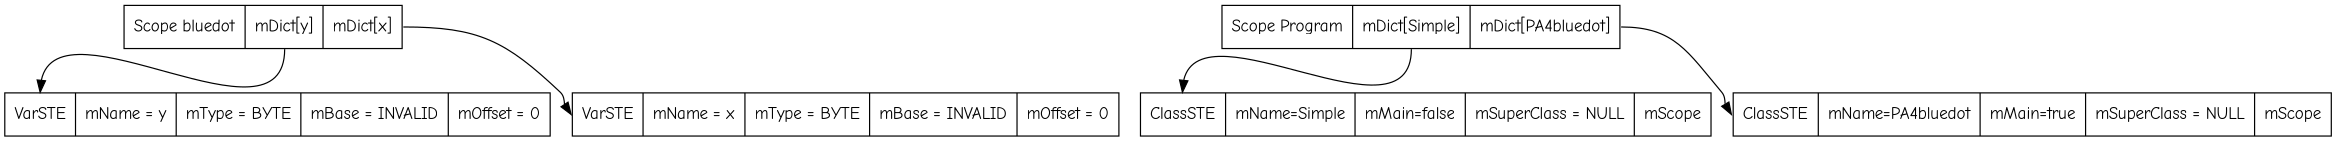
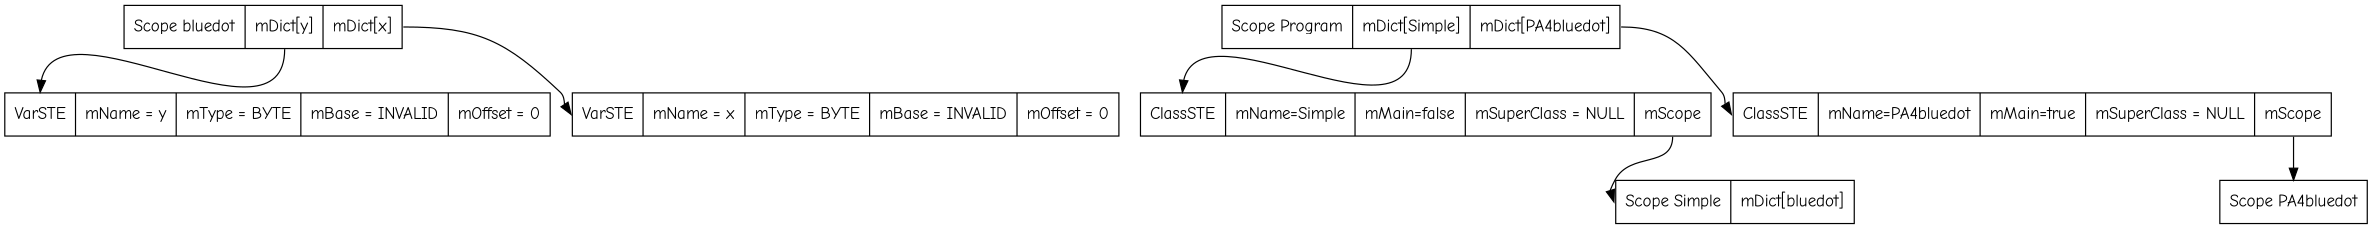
none -> (1735, 202)
none -> (2294, 202)
